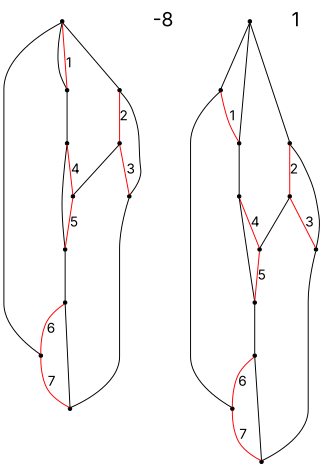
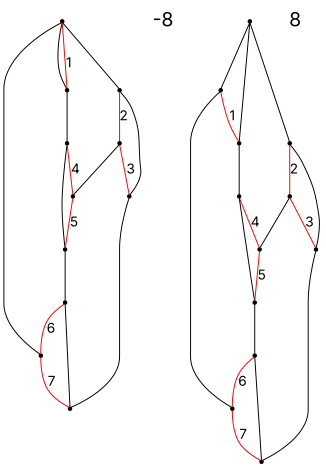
(296, 21) -> (296, 21)
